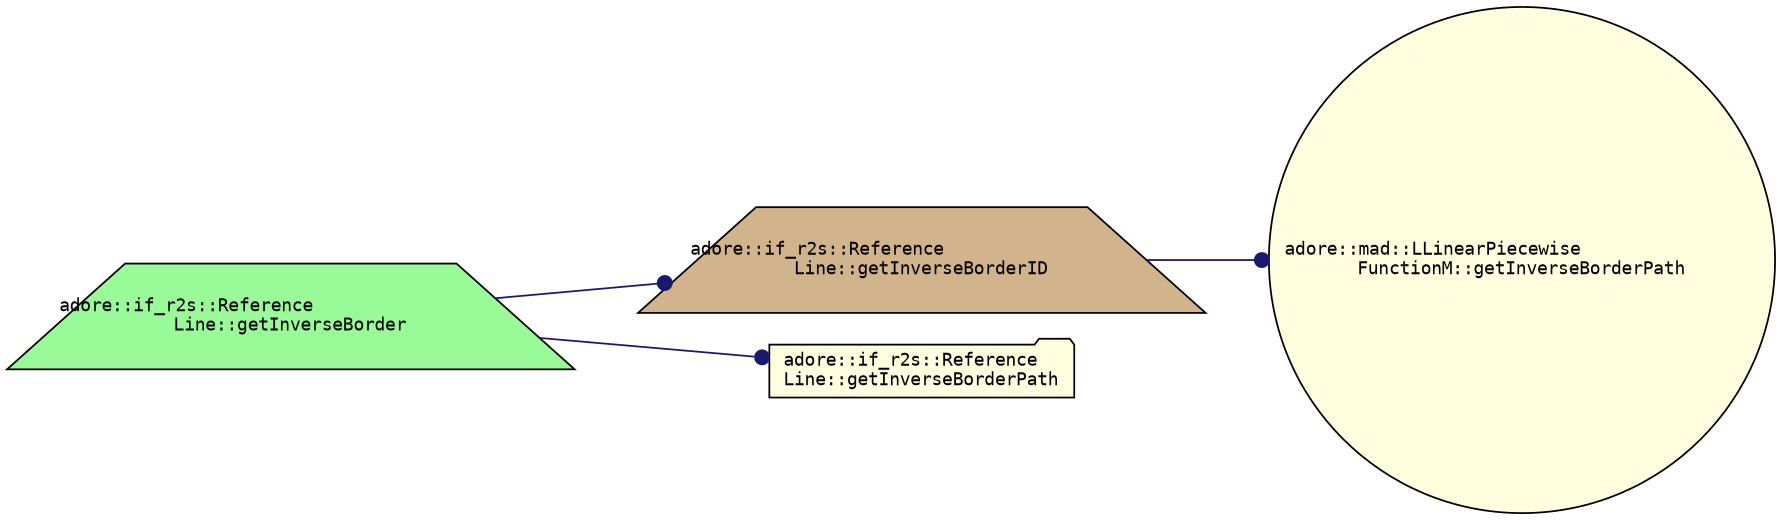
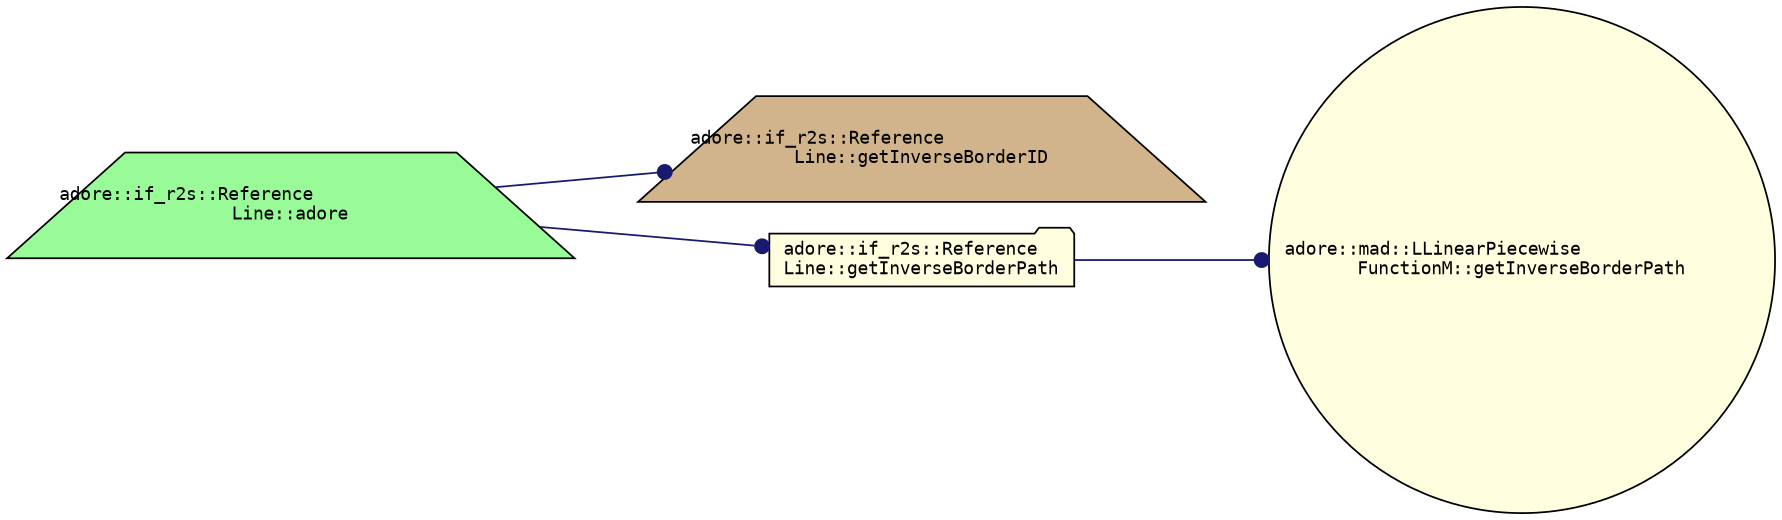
(1201, 260) -> (1164, 260)
(291, 316) -> (291, 205)
